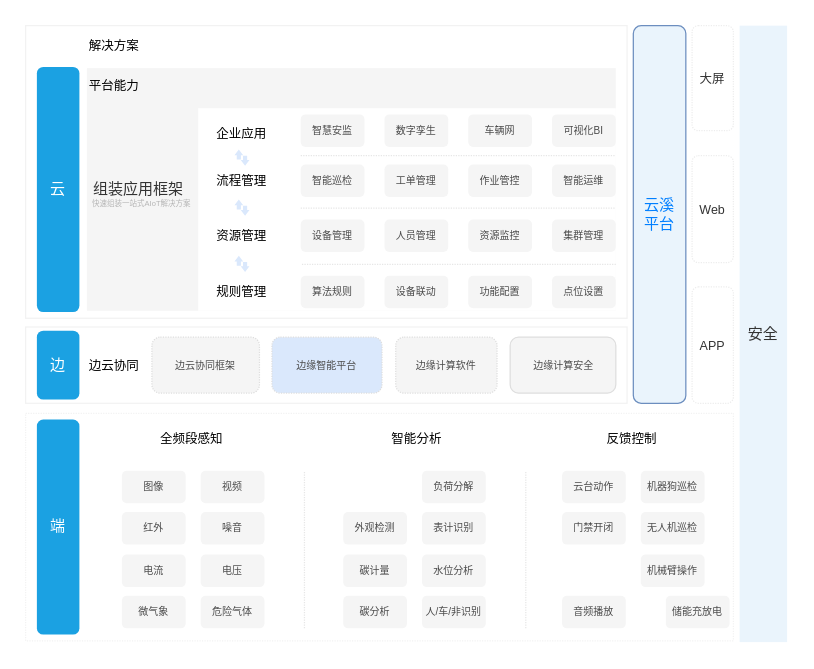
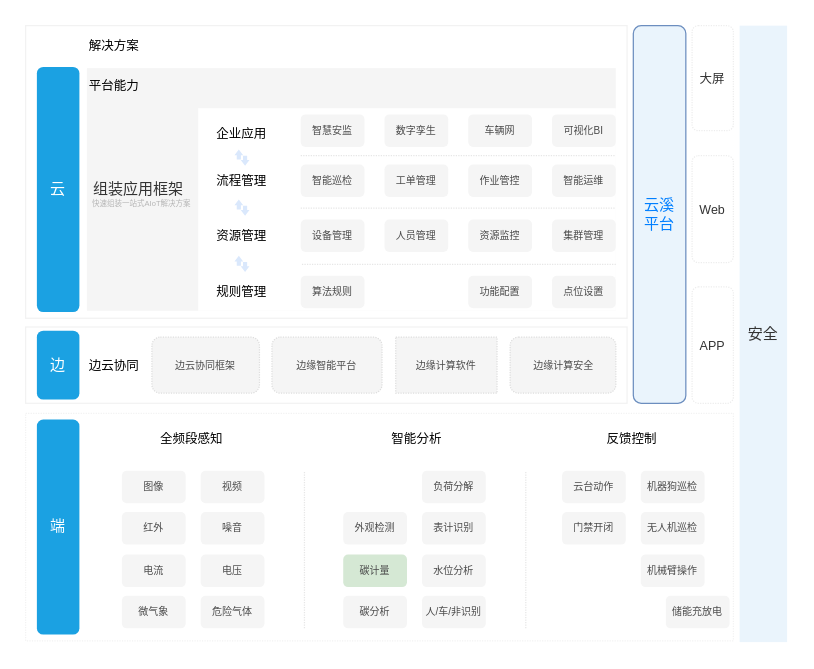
(416, 292) -> none
(327, 365) -> (327, 365)
(446, 365) -> (446, 365)
(563, 365) -> (563, 365)
(375, 571) -> (375, 571)
(594, 612) -> none
